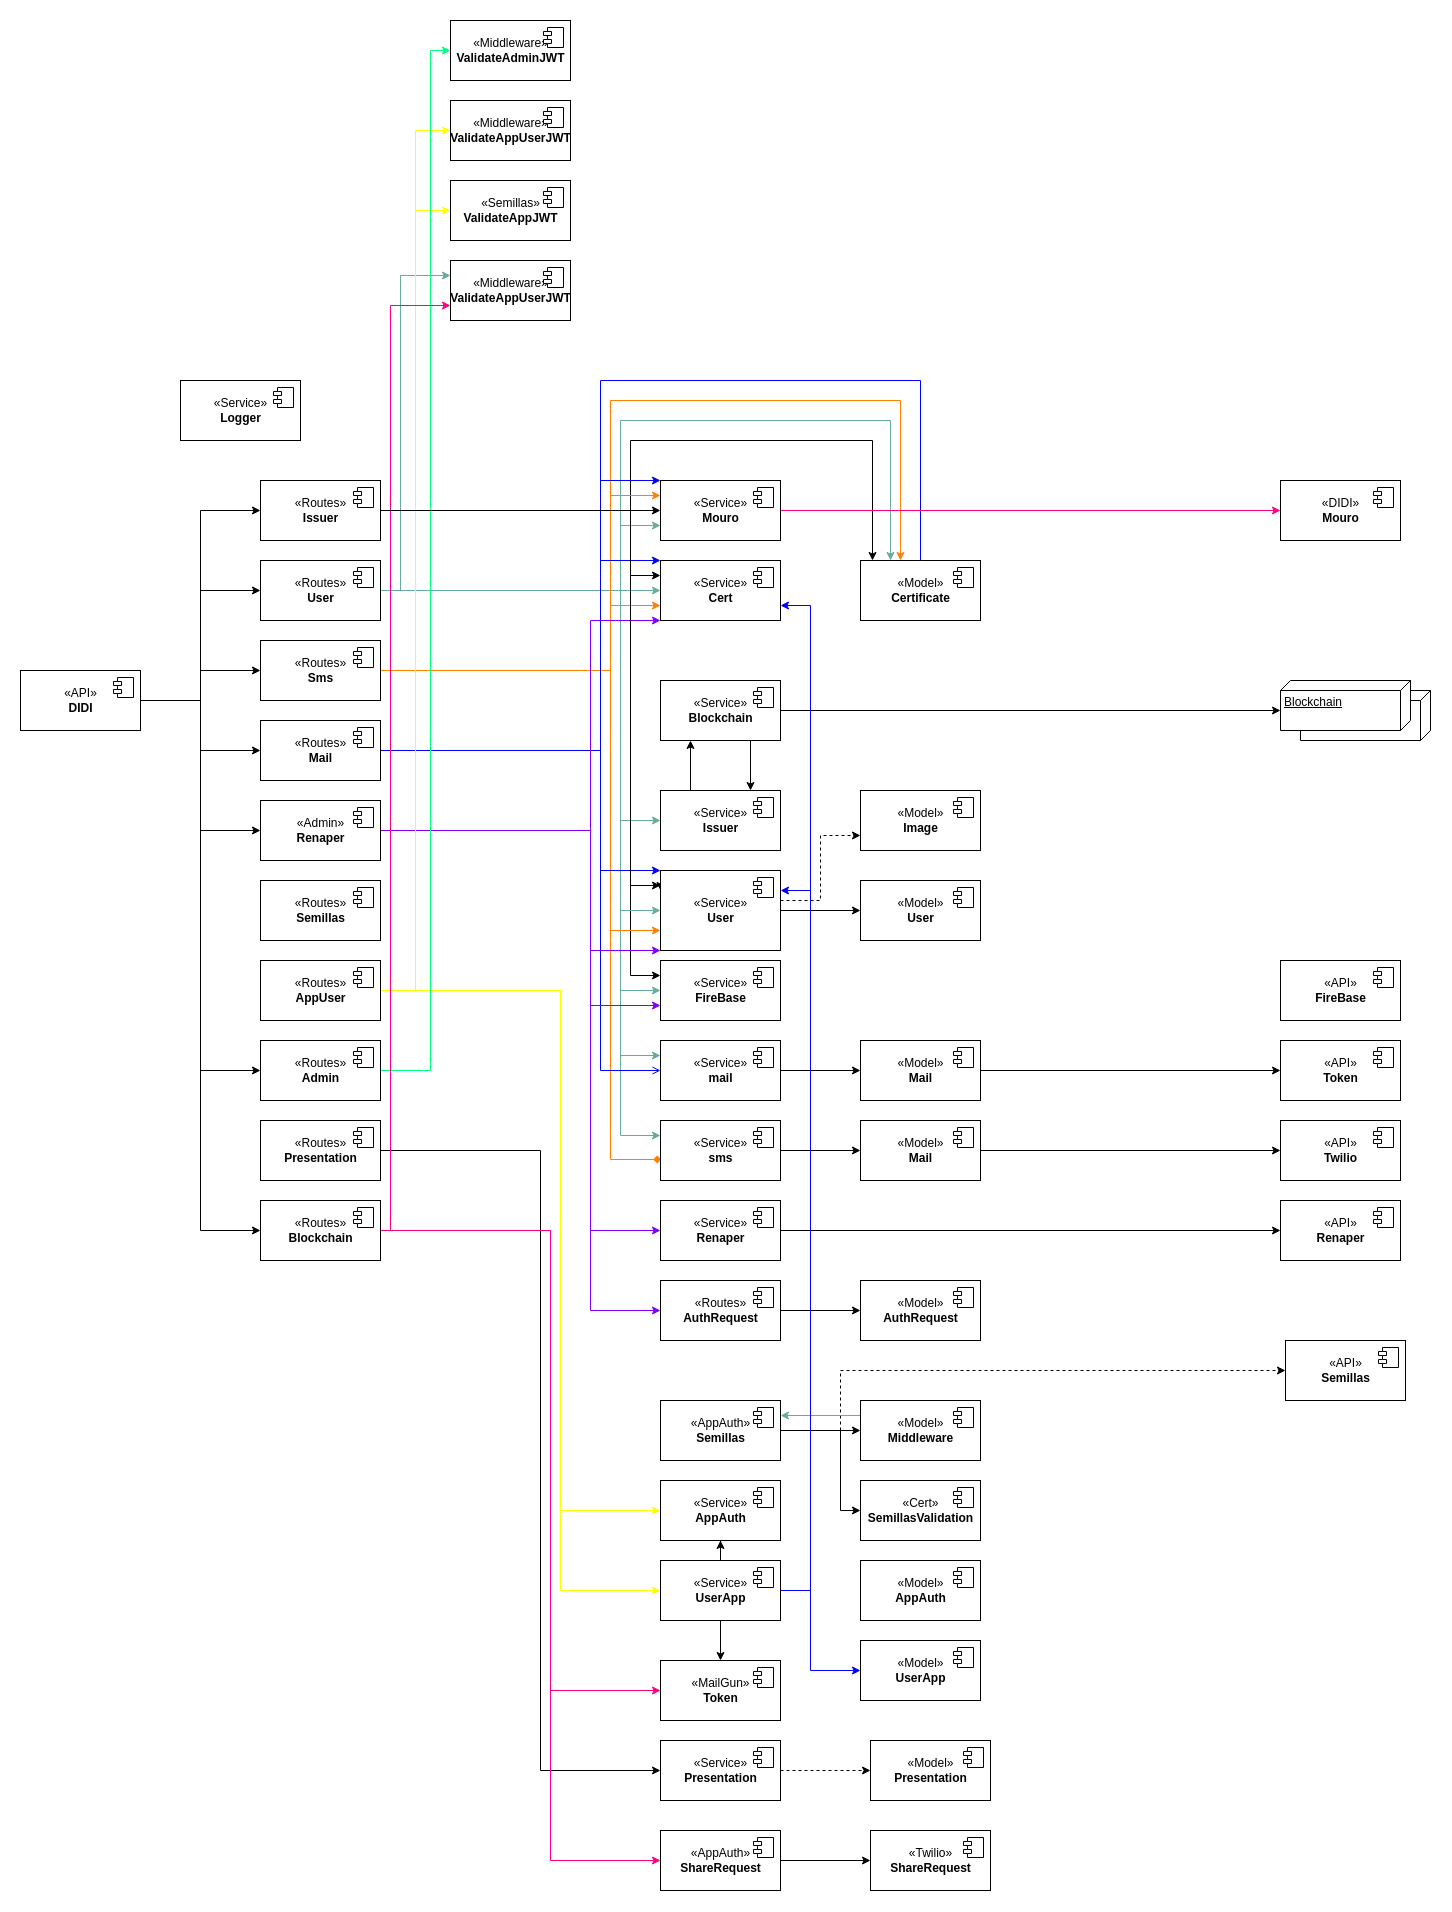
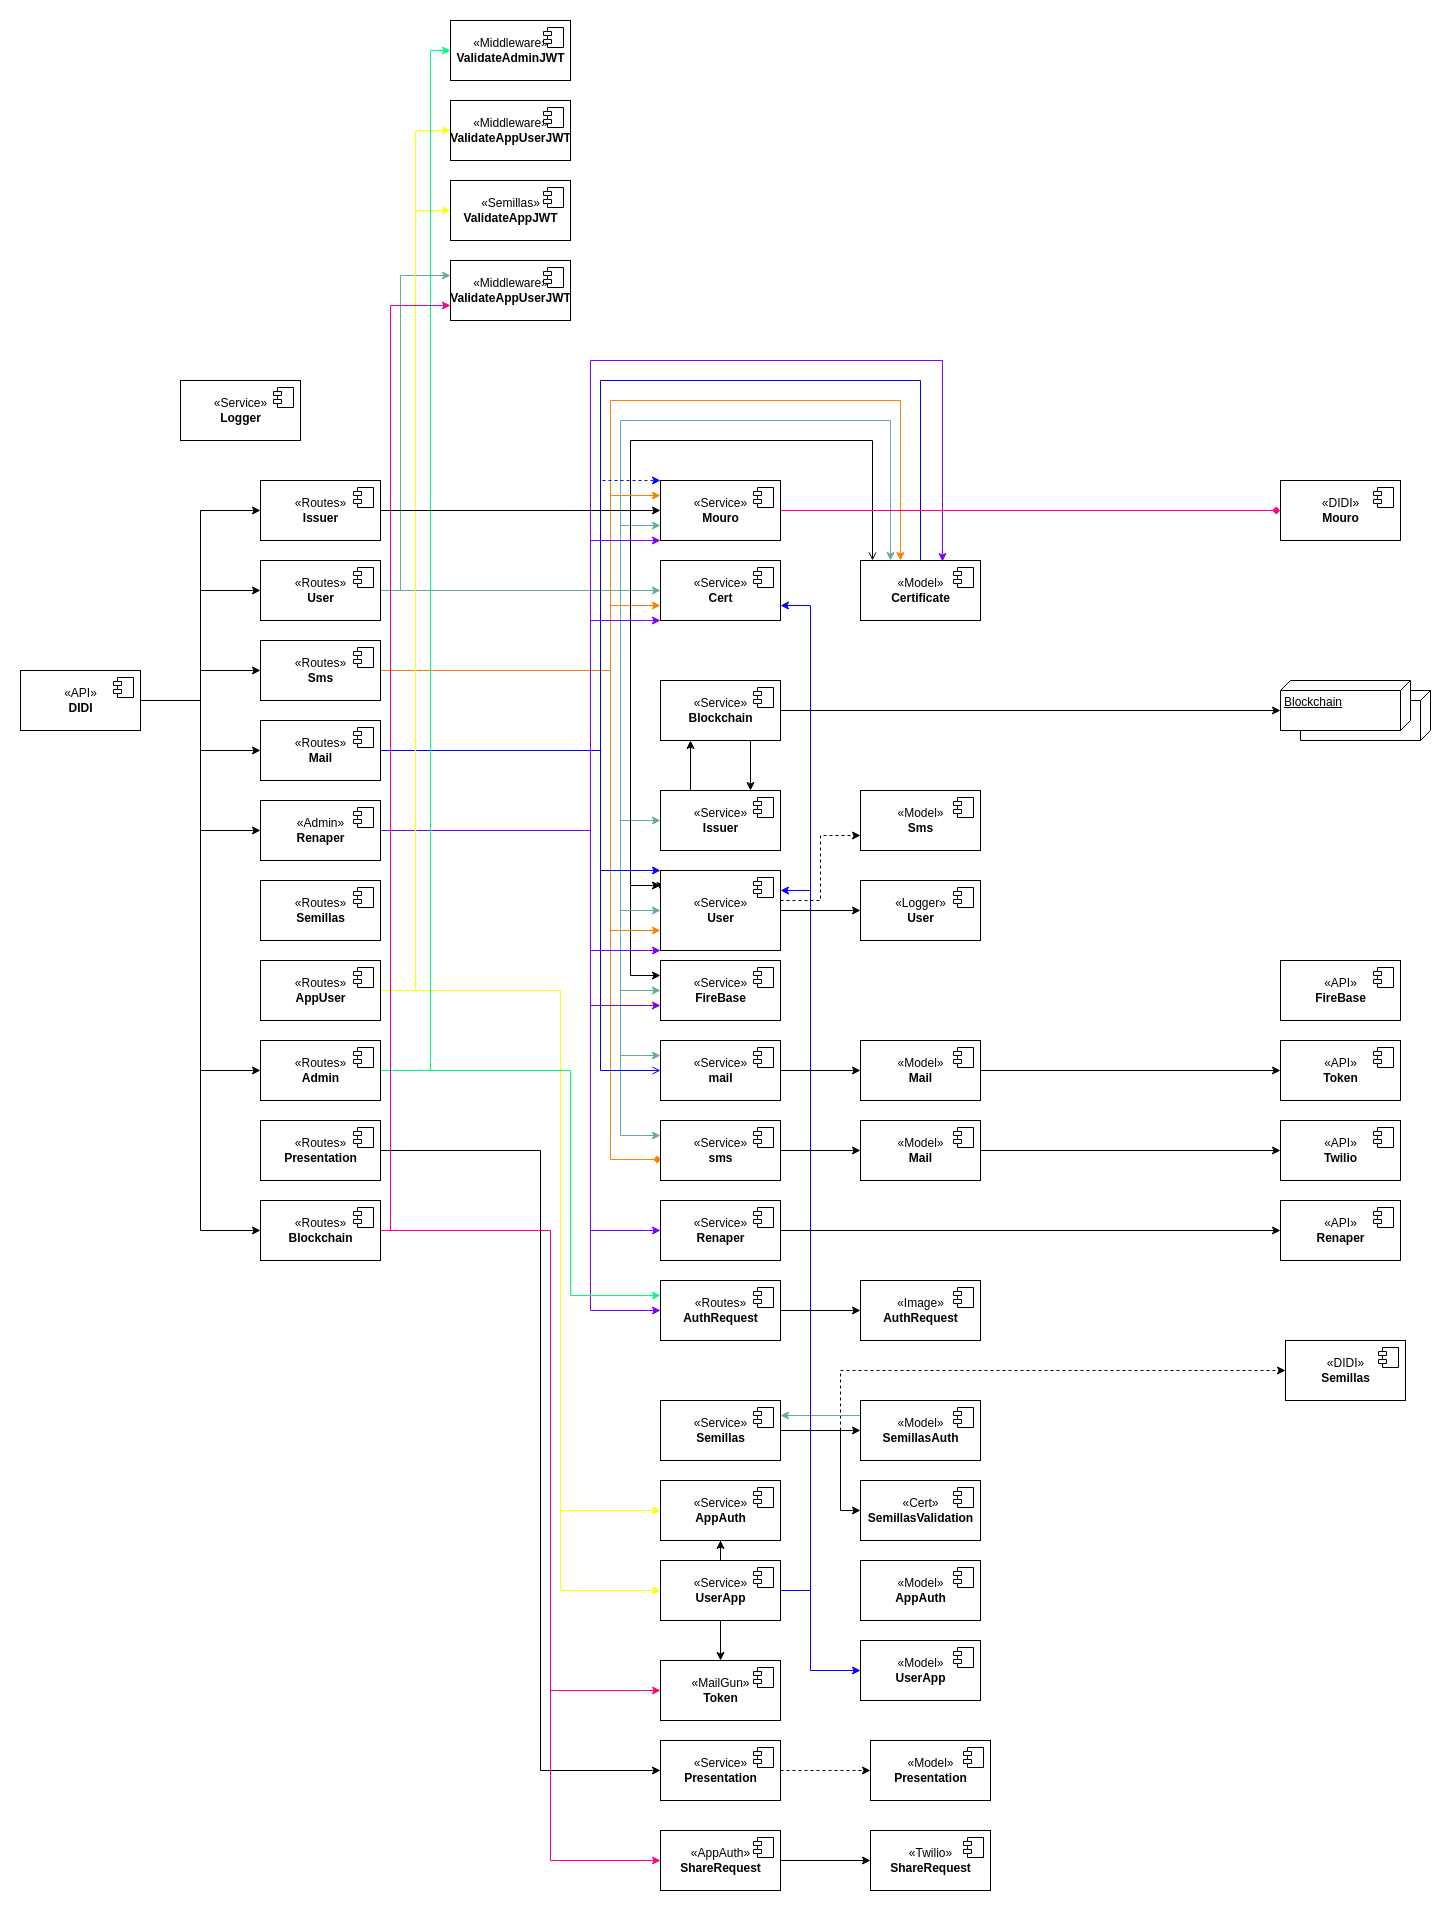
none -> (775, 361)
(627, 481) -> (627, 481)
(1272, 511) -> (1272, 511)
none -> (623, 541)
(873, 552) -> (873, 554)
(628, 561) -> none
(643, 576) -> none
(921, 821) -> (921, 821)
(921, 911) -> (921, 911)
none -> (571, 1155)
(921, 1311) -> (921, 1311)
(1346, 1371) -> (1346, 1371)
(721, 1431) -> (721, 1431)
(921, 1431) -> (921, 1431)
